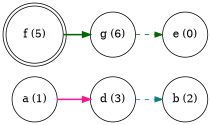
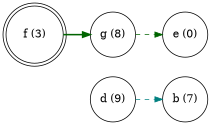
(35, 35) -> (35, 35)
(113, 35) -> (113, 35)
(35, 99) -> none
(113, 99) -> (113, 99)
(185, 99) -> (185, 99)
